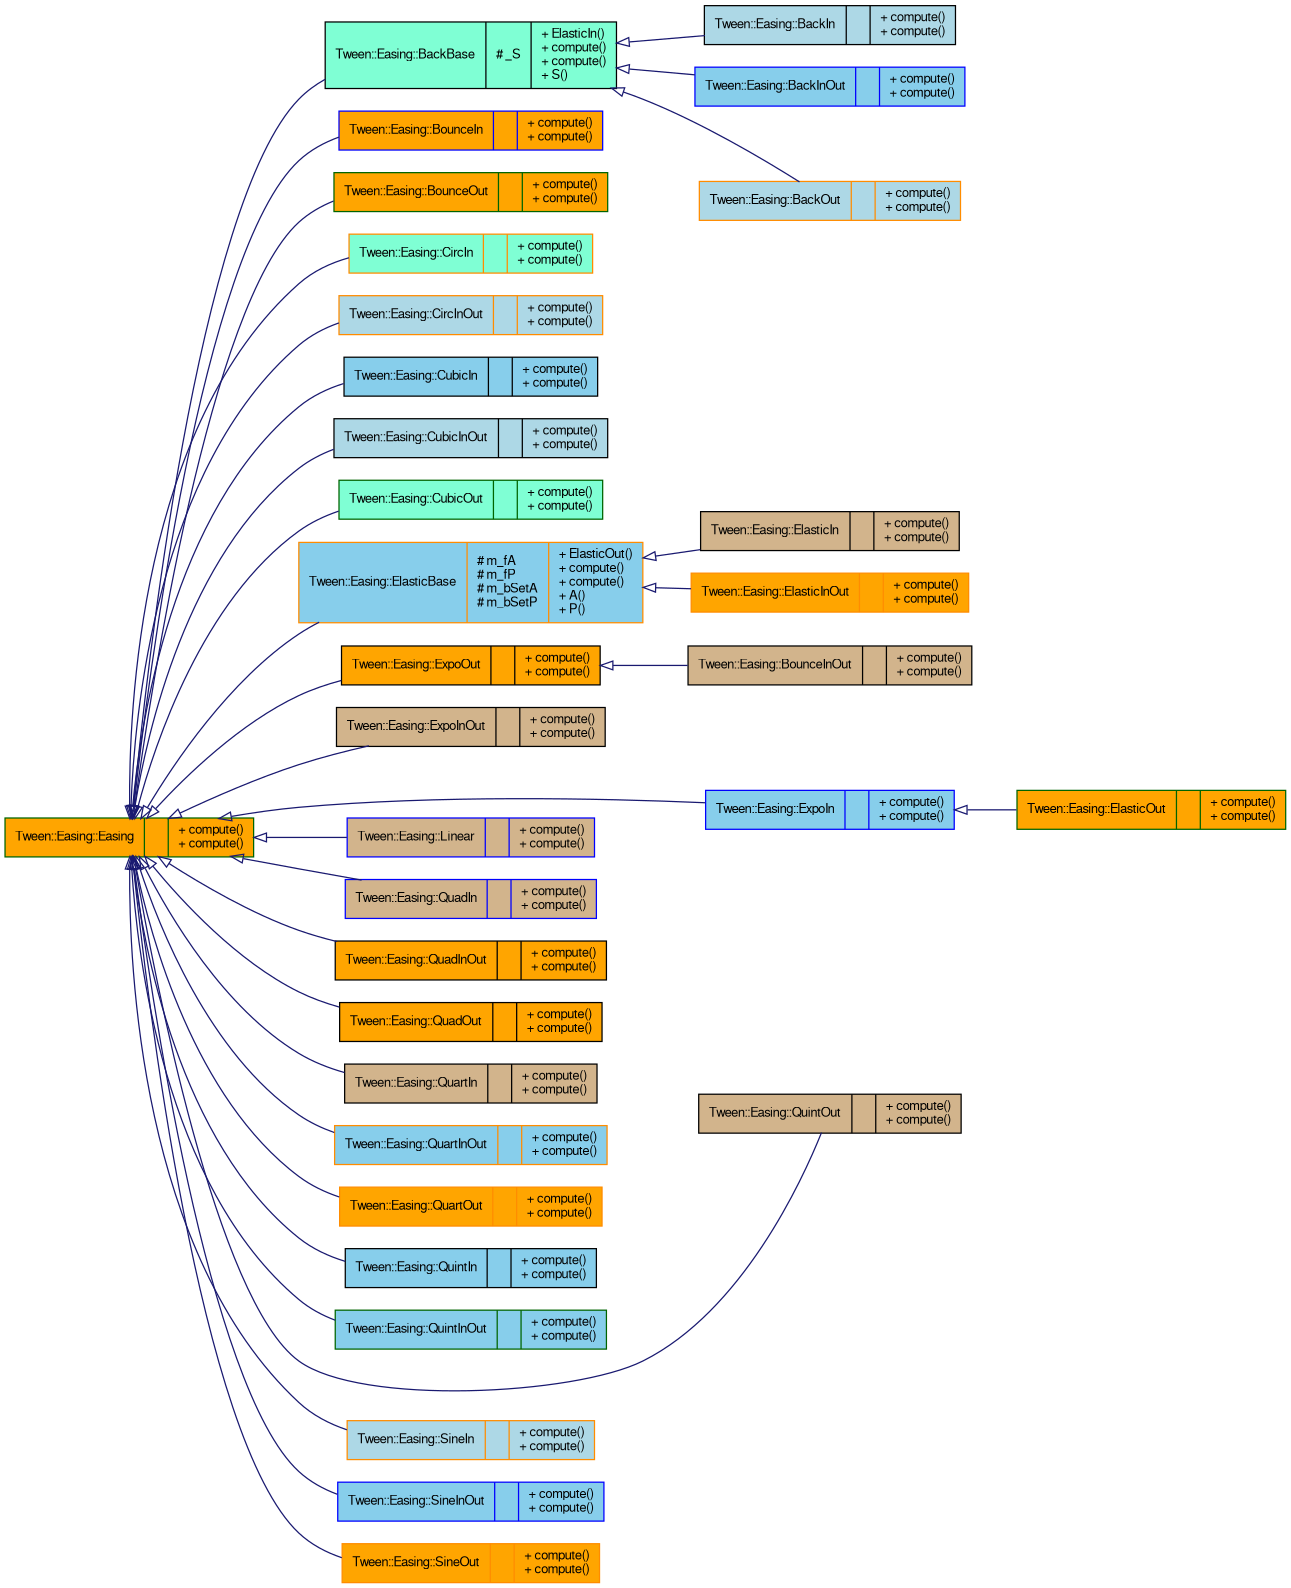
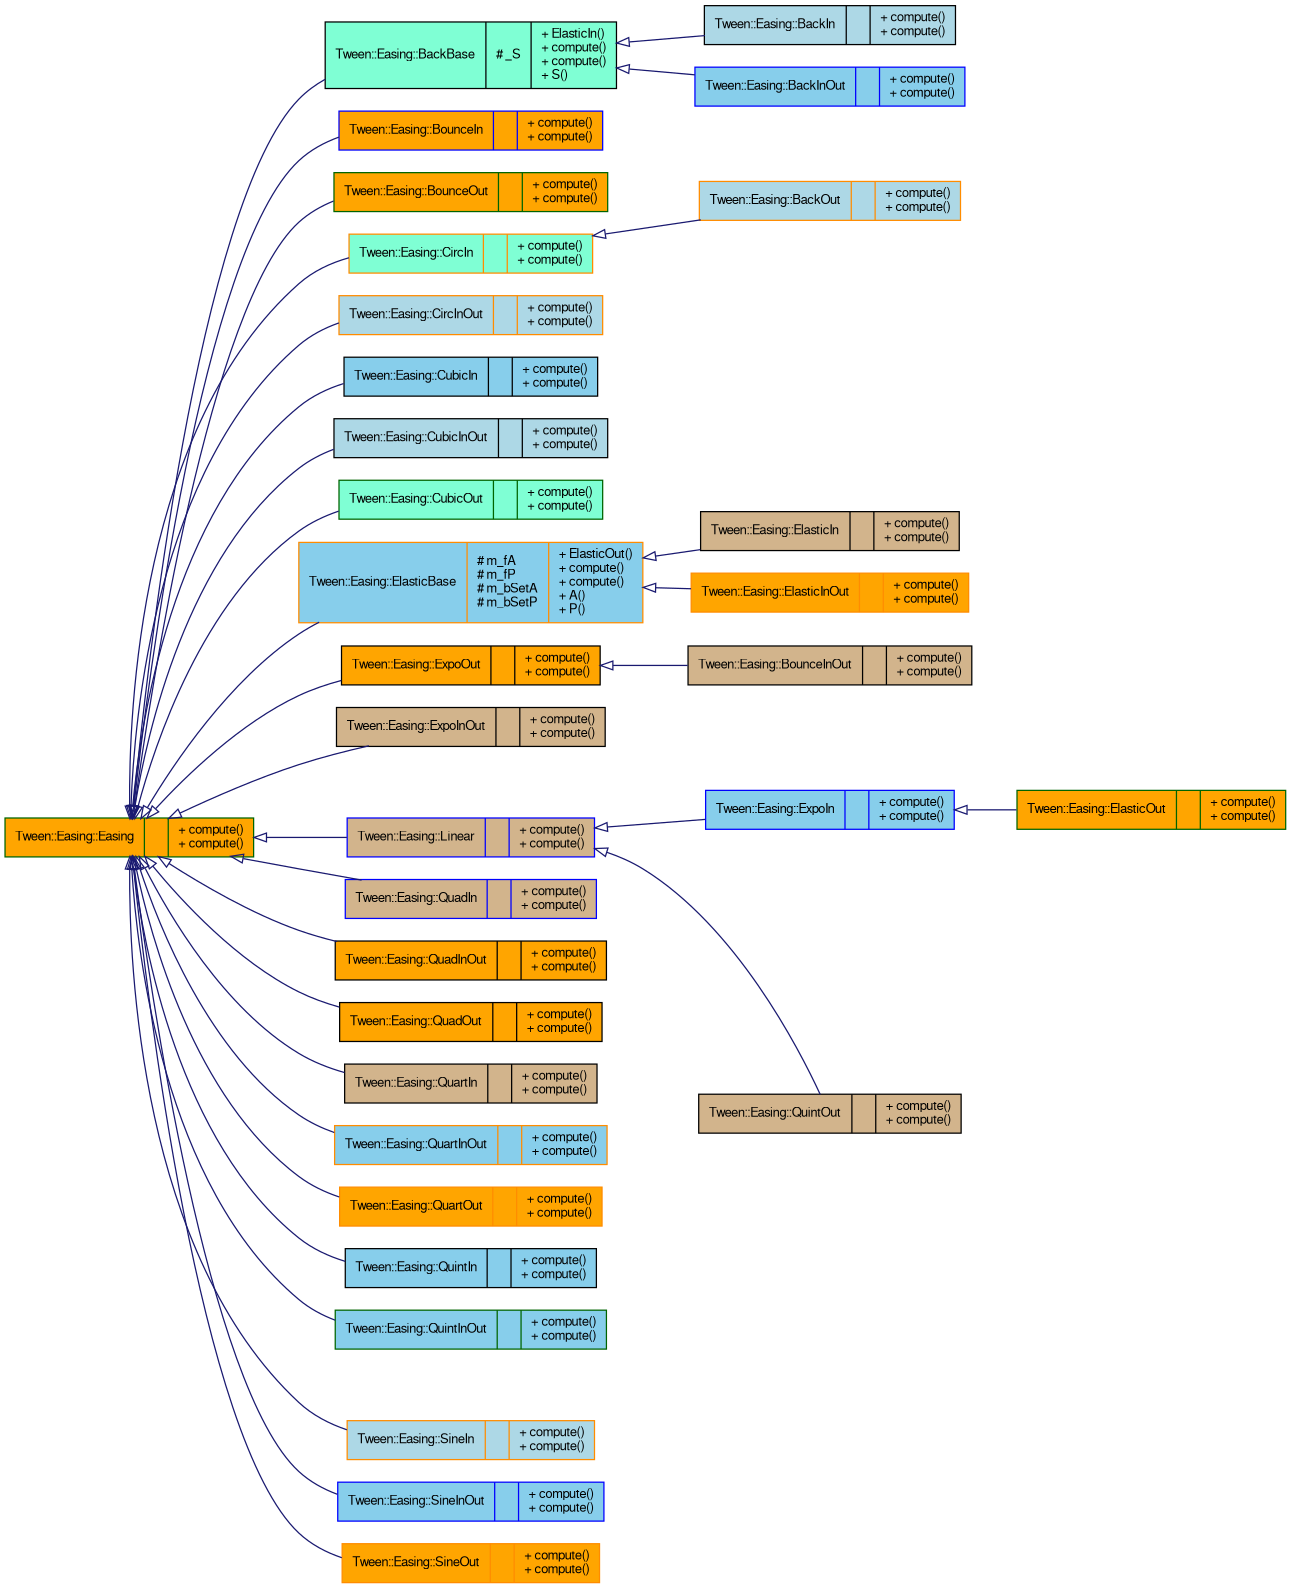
(714, 132) -> (653, 227)
(468, 799) -> (656, 823)
(357, 1382) -> (735, 954)
